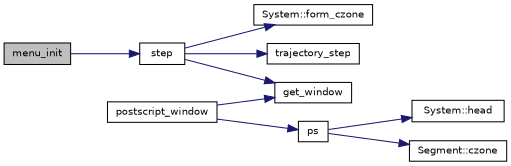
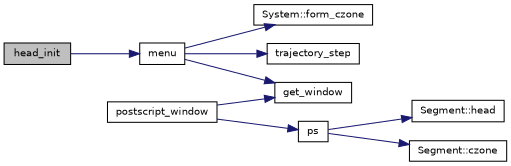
(37, 54) -> (37, 54)
(162, 54) -> (162, 54)
(458, 111) -> (458, 111)
